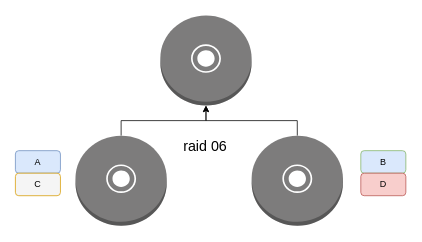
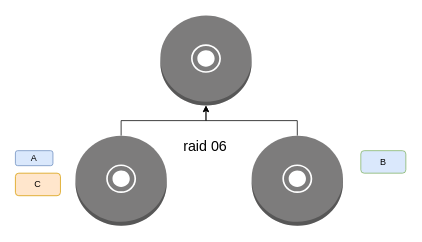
(38, 162) -> (34, 158)
(38, 184) -> (38, 184)
(383, 184) -> none
